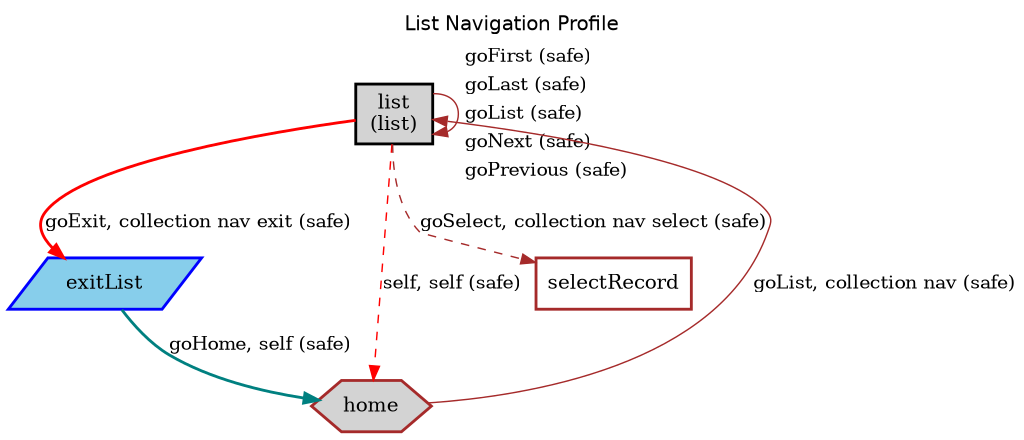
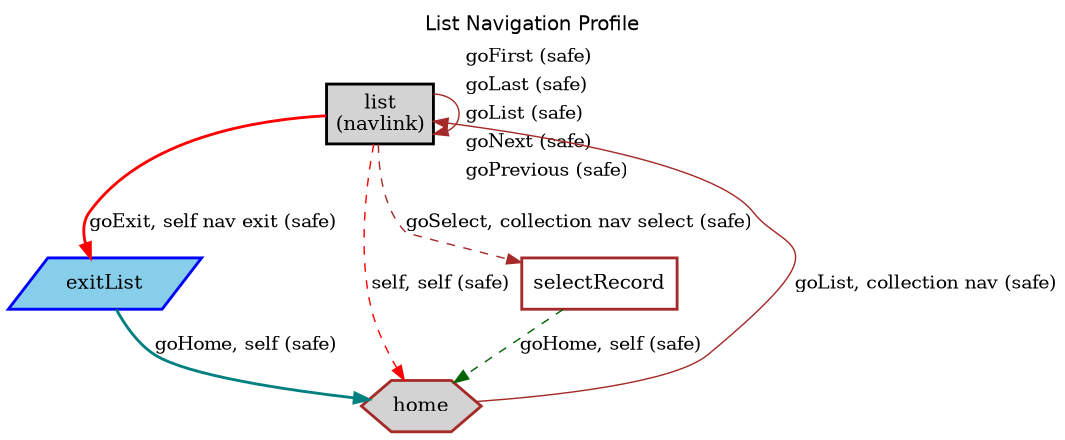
(394, 124) -> (381, 124)
(198, 222) -> (213, 222)
none -> (515, 342)
